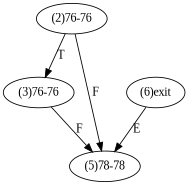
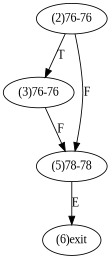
(133, 126) -> (72, 199)
